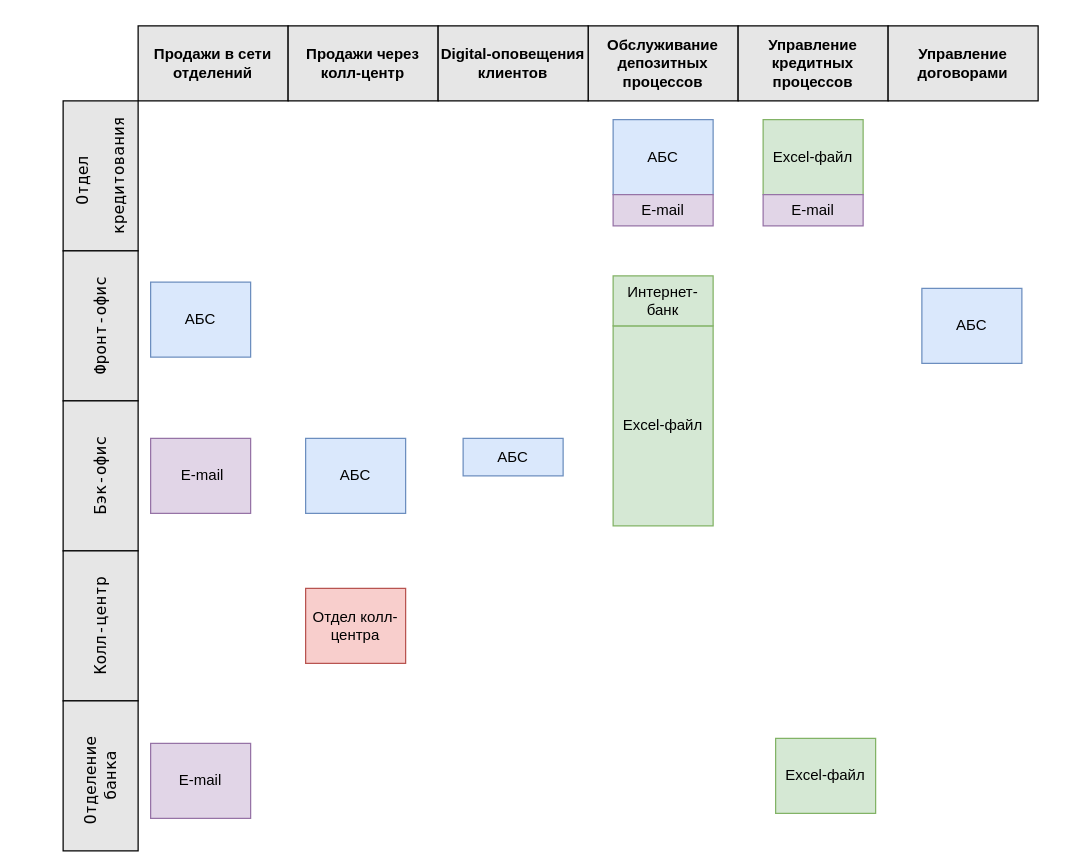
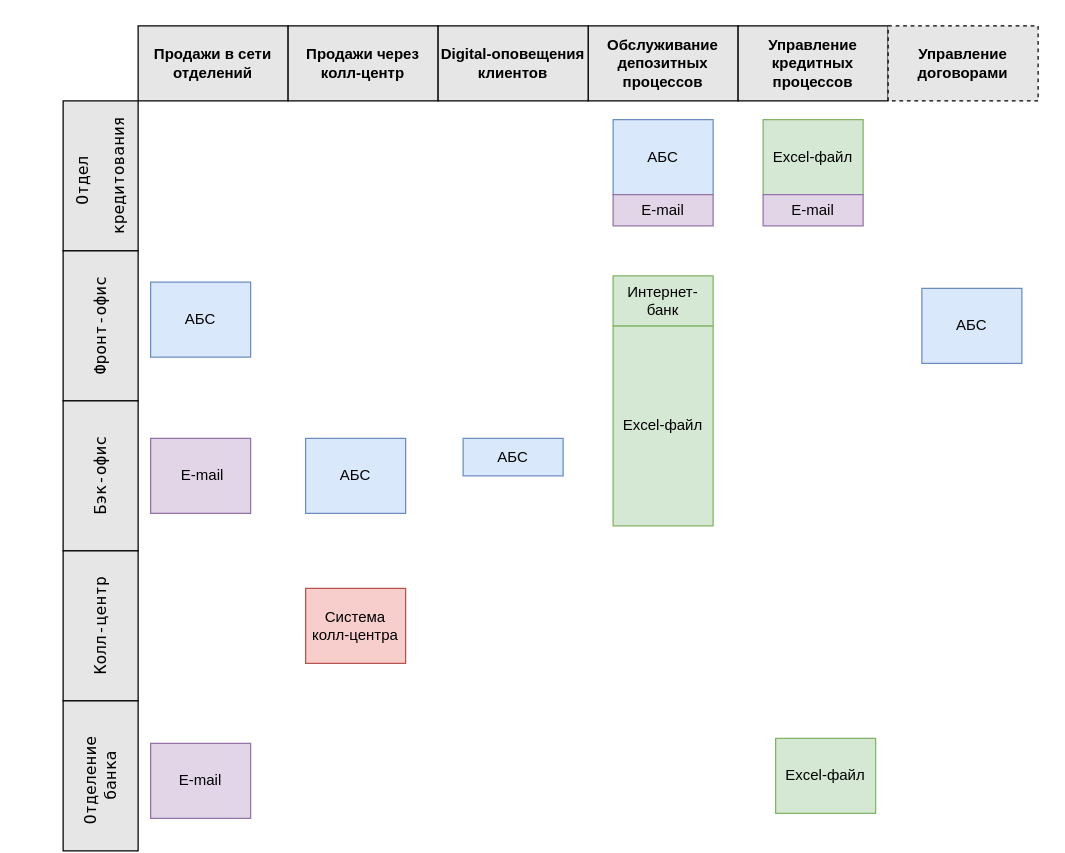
(963, 63) -> (963, 63)
(356, 626) -> (356, 626)
